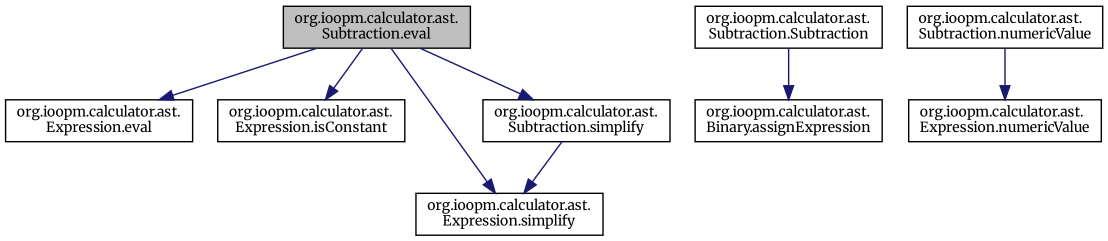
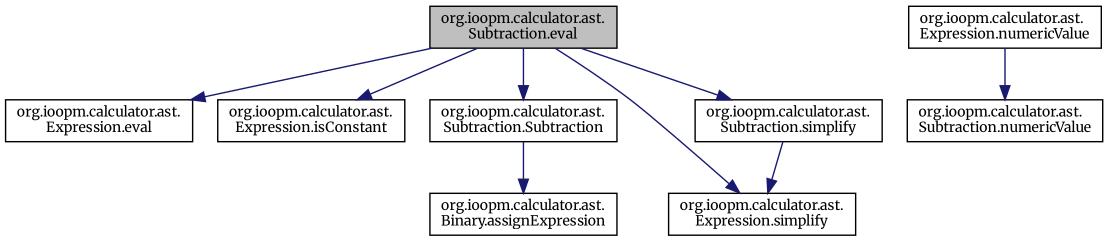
none -> (523, 67)
(1005, 67) -> (1005, 67)
